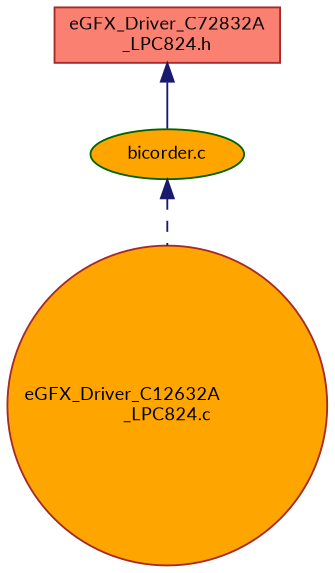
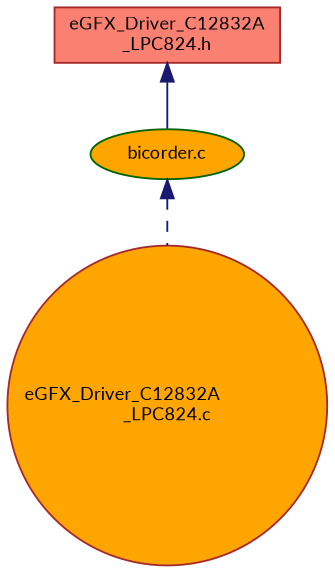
(167, 35) -> (167, 35)
(167, 406) -> (167, 406)
